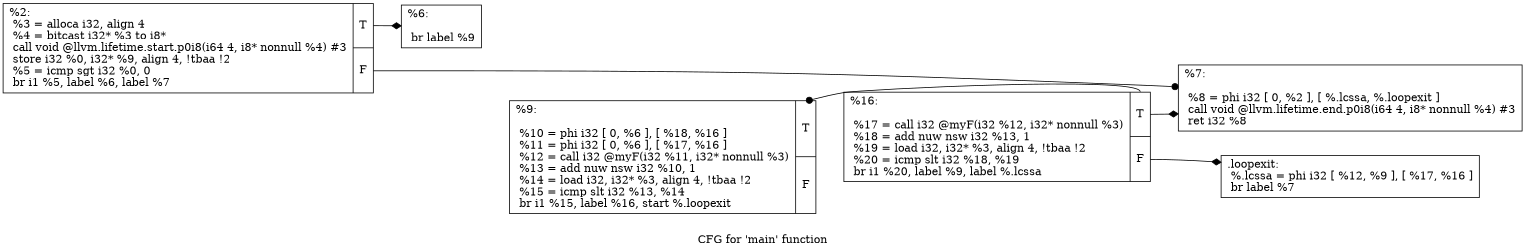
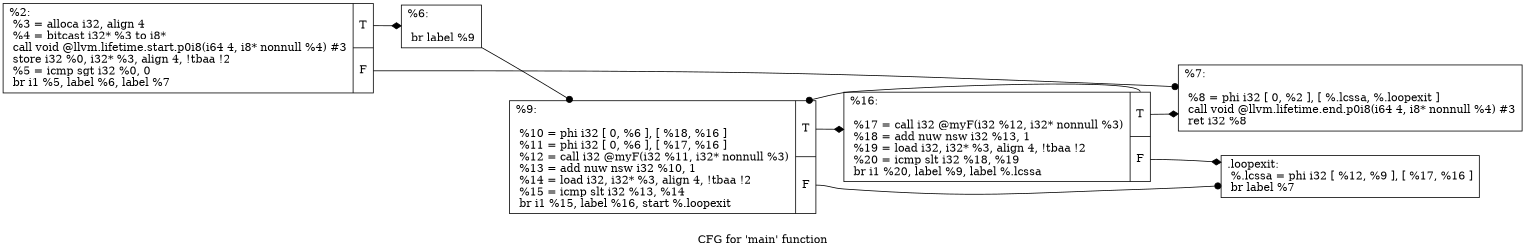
(120, 60) -> (120, 60)
none -> (531, 76)
none -> (825, 129)
none -> (1015, 194)
